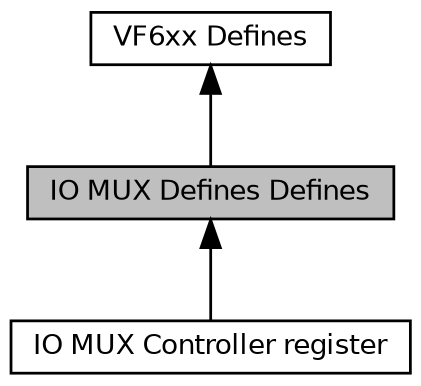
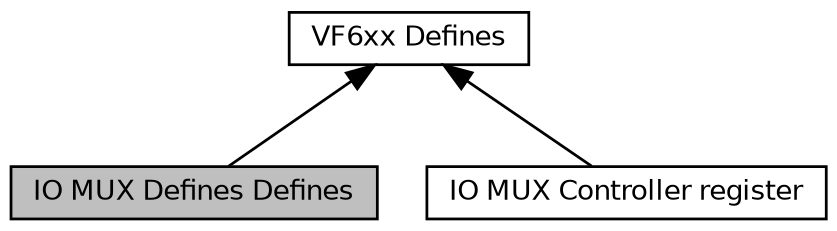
(211, 284) -> (529, 124)
